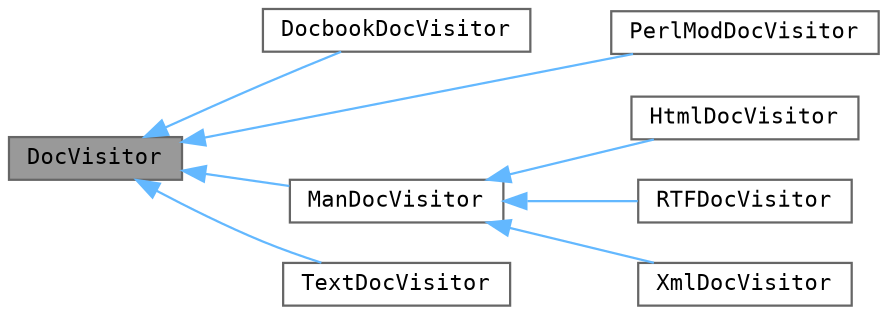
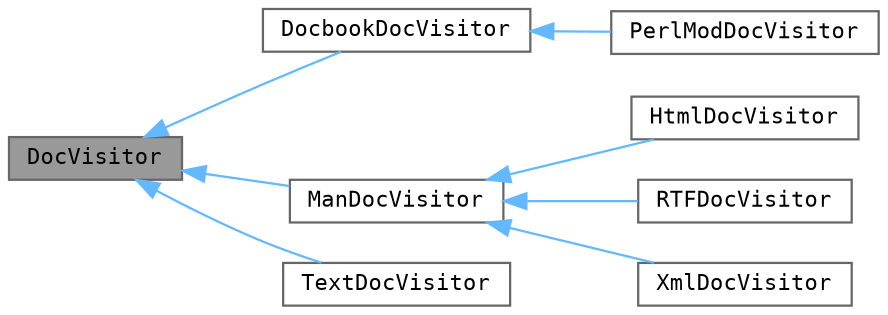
(419, 96) -> (583, 32)
